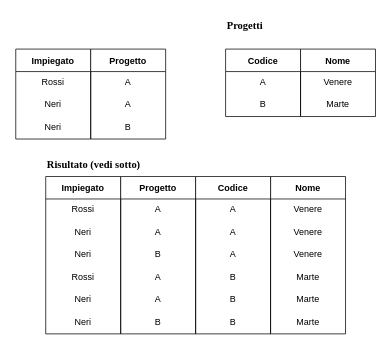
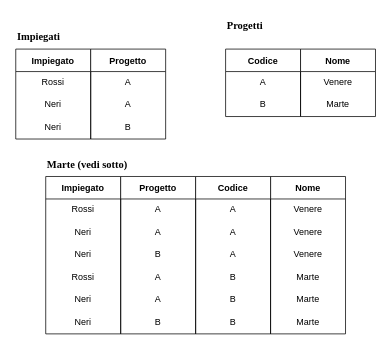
none -> (45, 38)
(105, 165) -> (96, 165)
